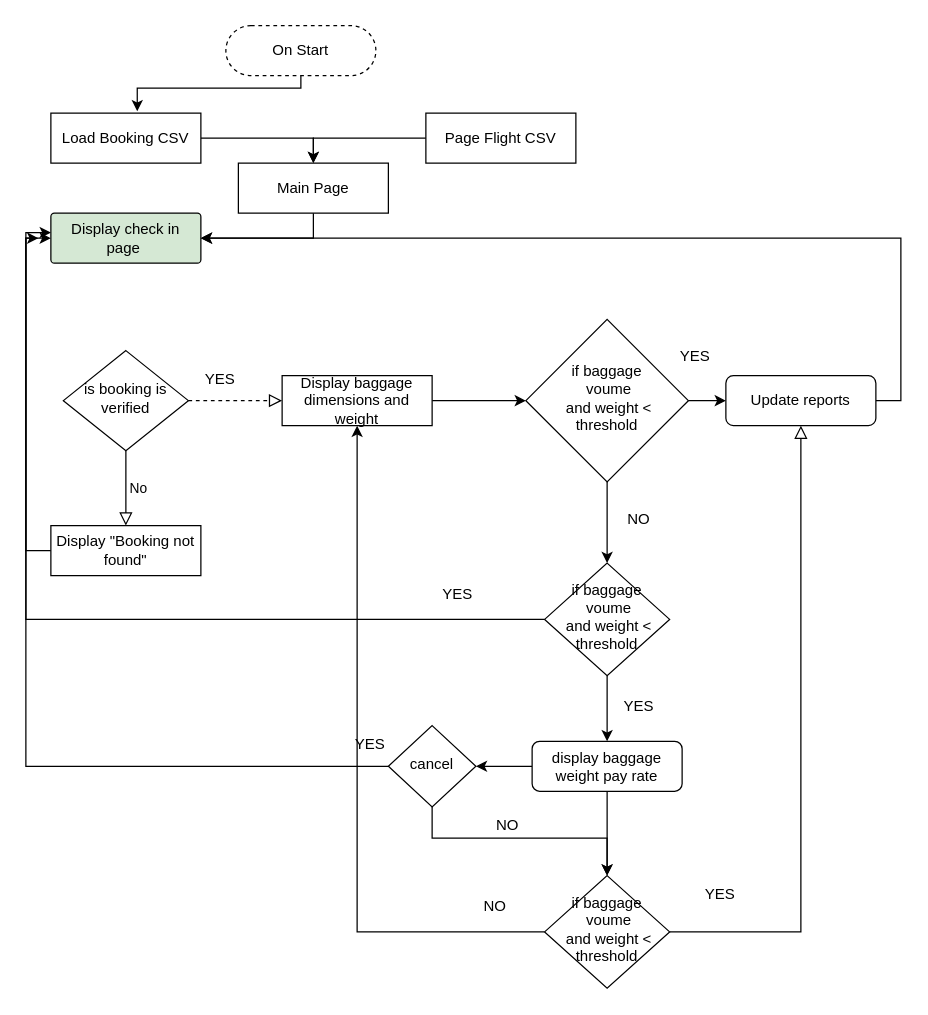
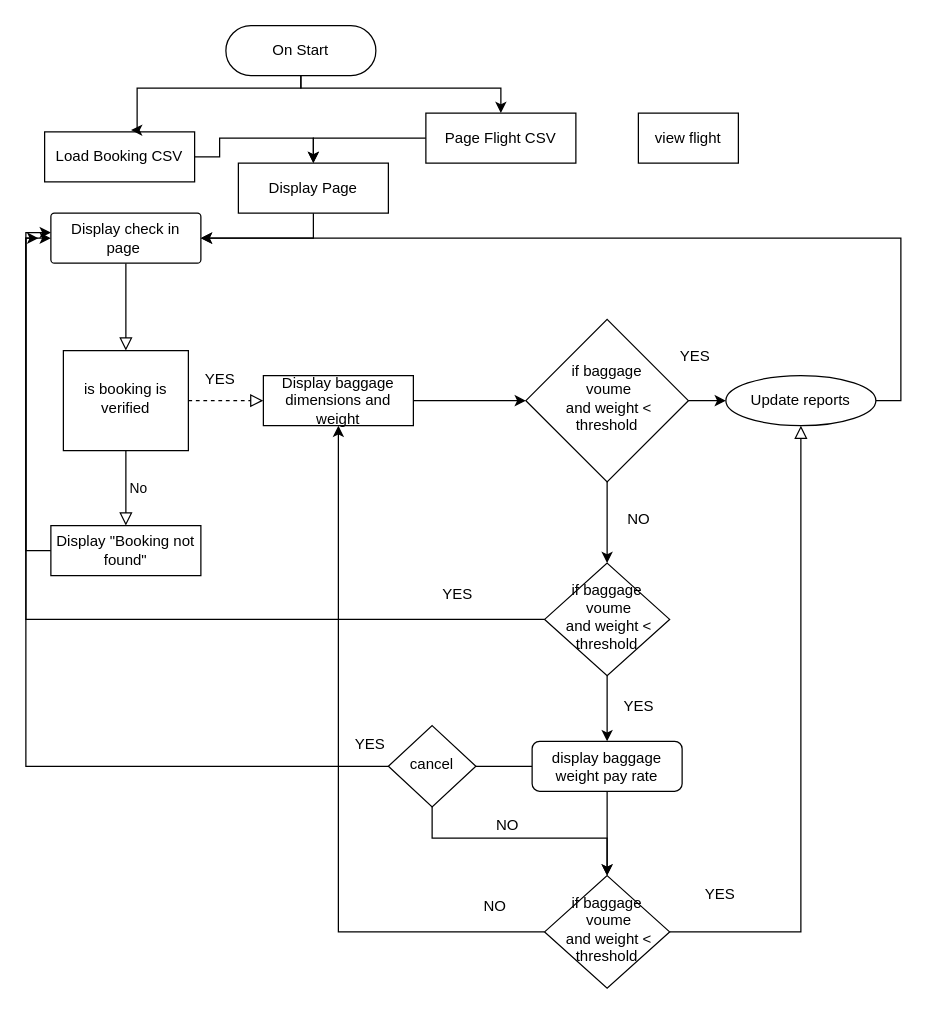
(301, 51) -> (301, 51)
none -> (410, 88)
(126, 138) -> (119, 157)
none -> (688, 138)
(313, 188) -> (313, 188)
(126, 238) -> (126, 238)
none -> (126, 301)
(126, 401) -> (126, 401)
(357, 401) -> (338, 401)
(801, 401) -> (801, 401)
(486, 766) -> (482, 766)
